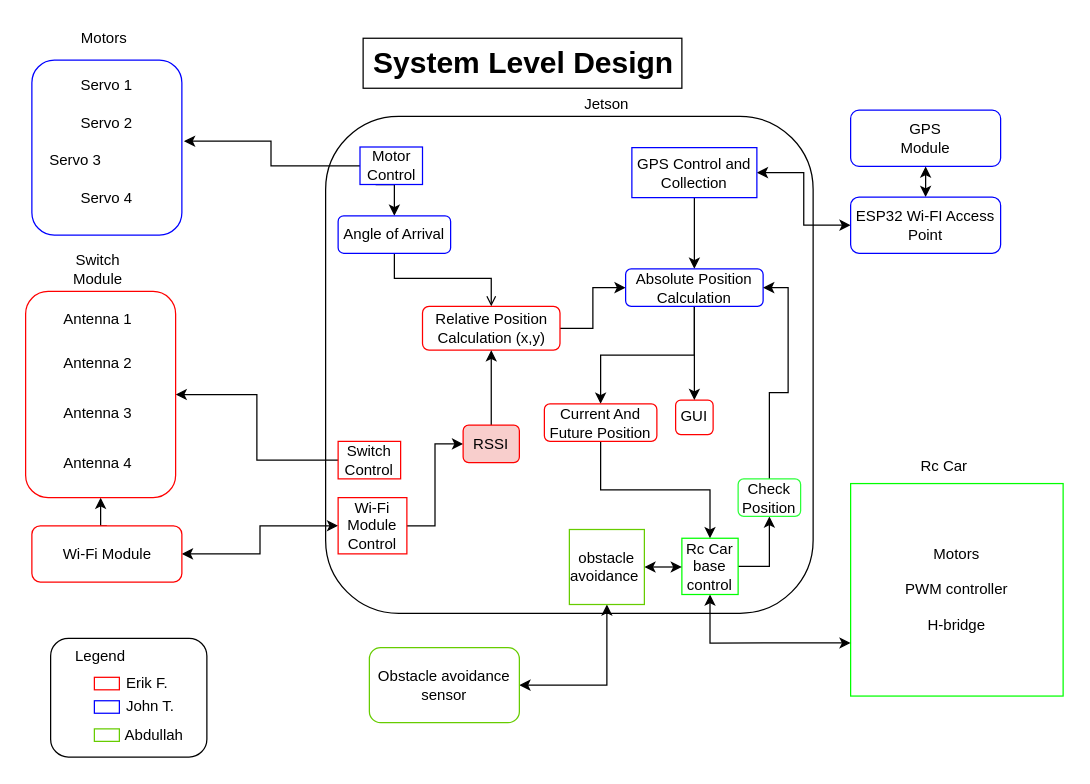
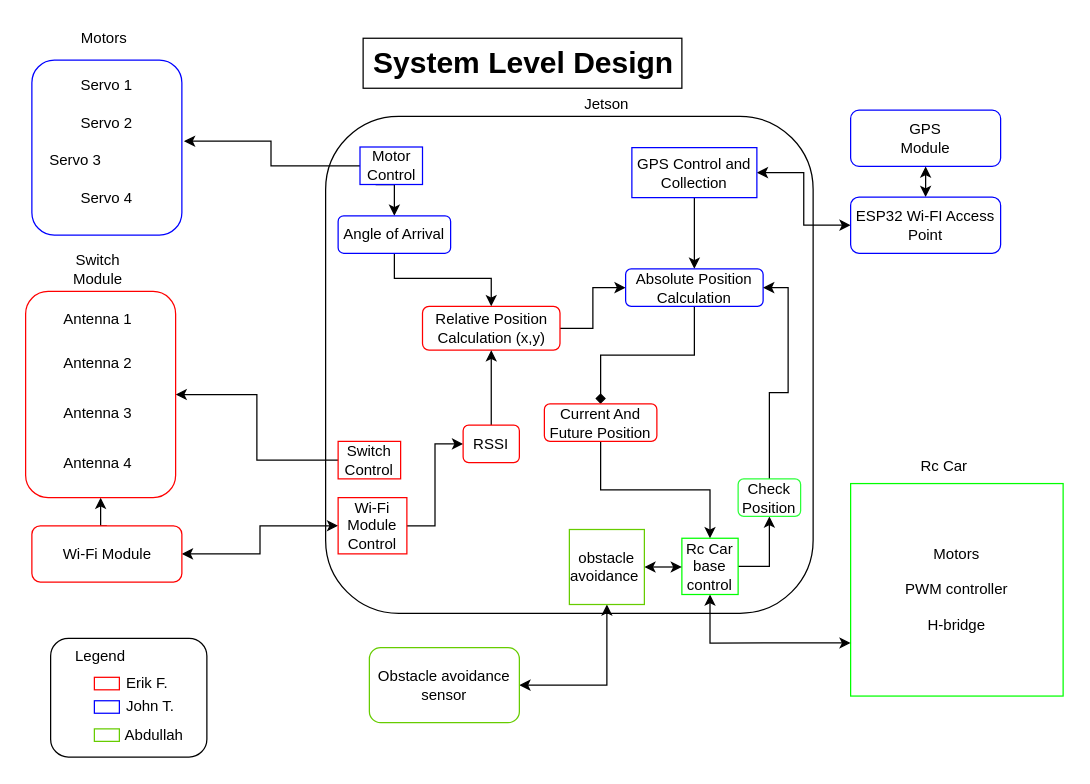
(491, 298) -> (491, 296)
(694, 374) -> none
(601, 394) -> (601, 393)
(694, 417) -> none
(491, 444) -> (491, 444)
